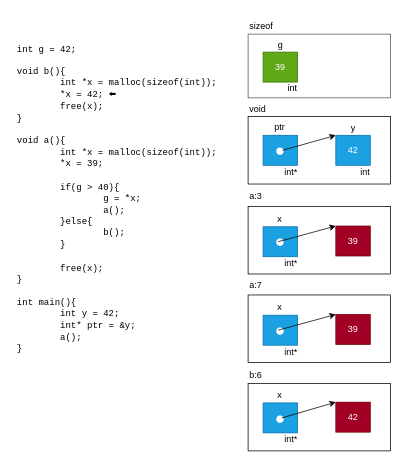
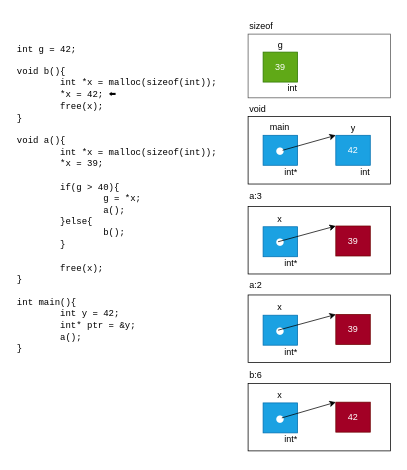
(280, 128) -> (280, 128)
(256, 285) -> (256, 285)
